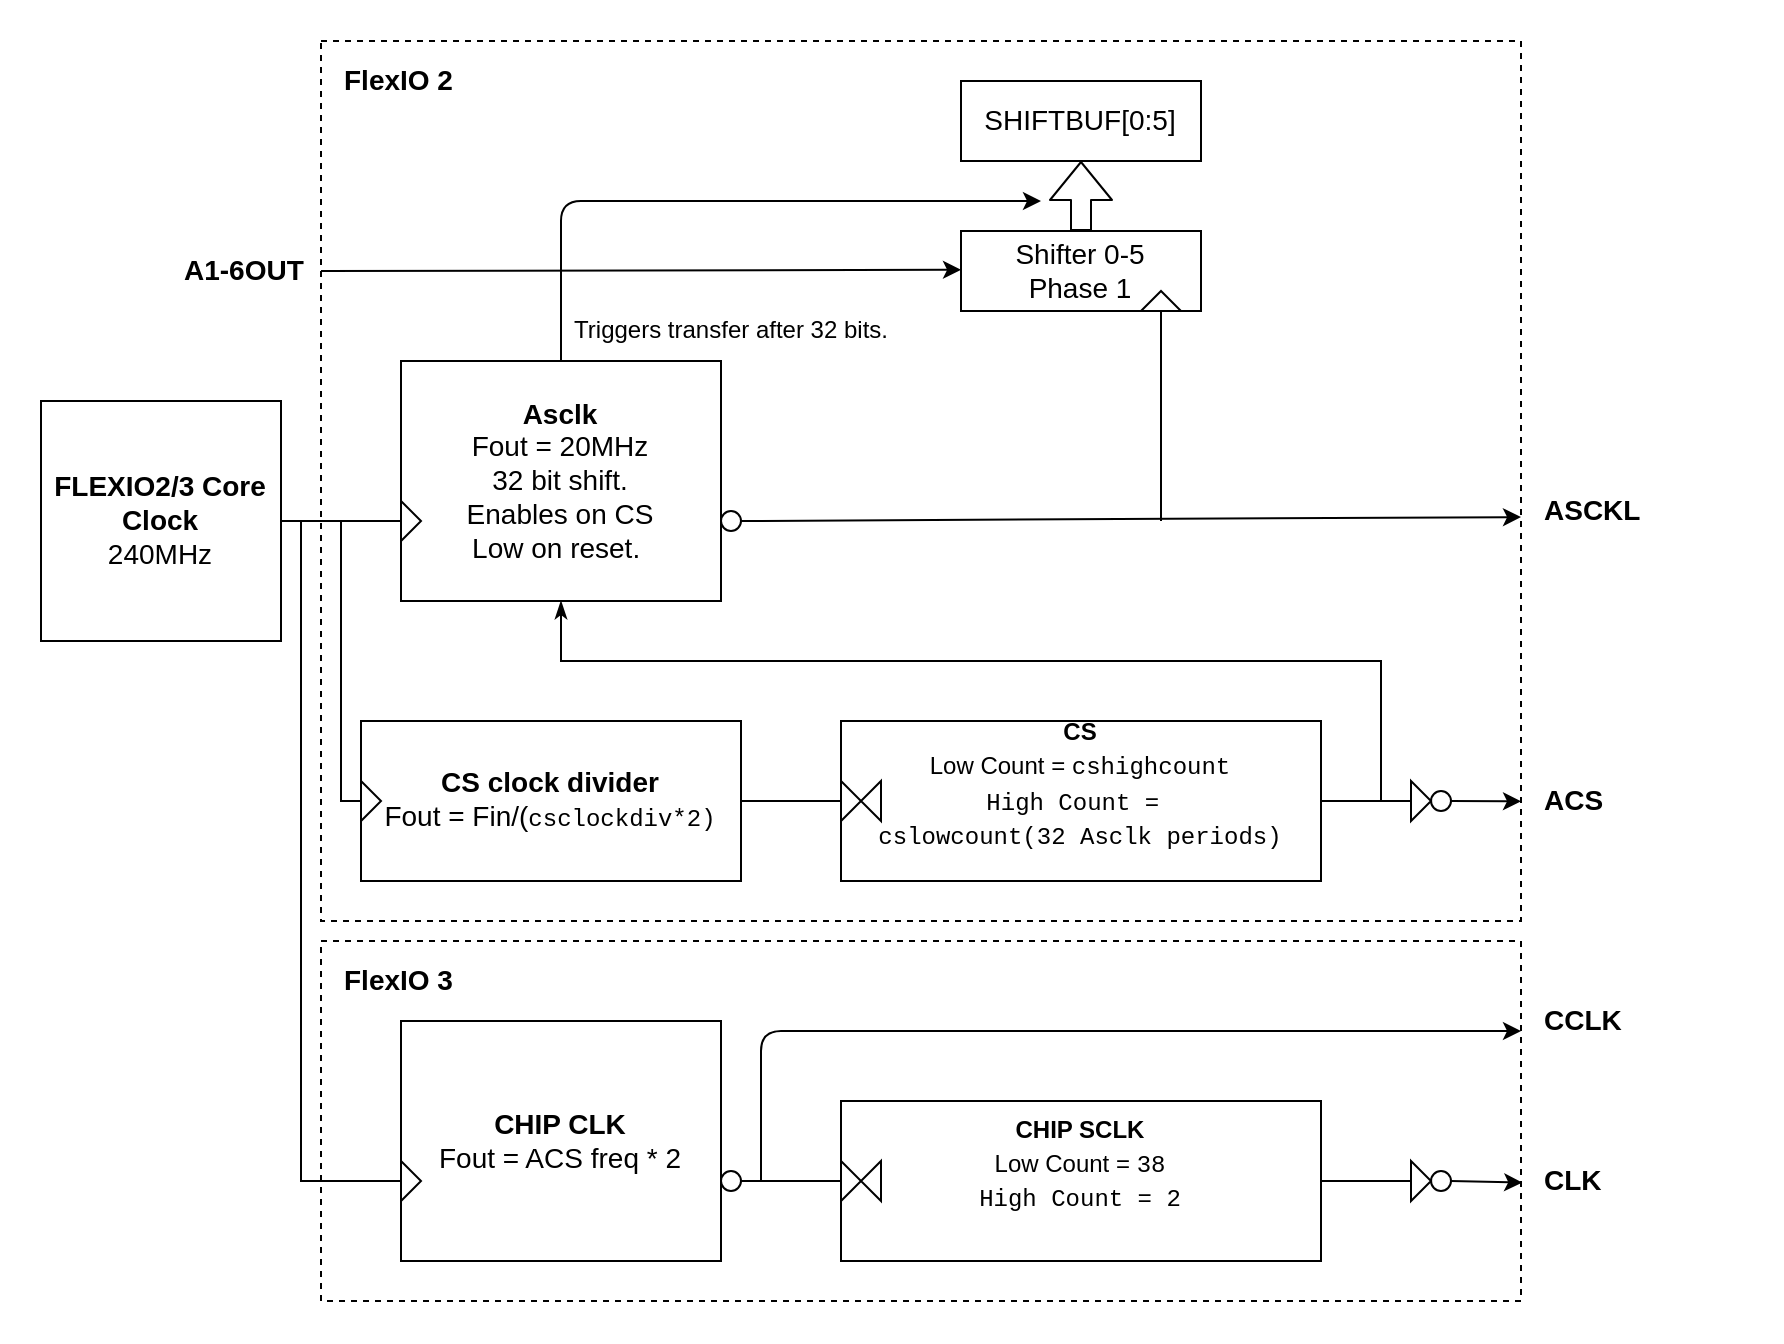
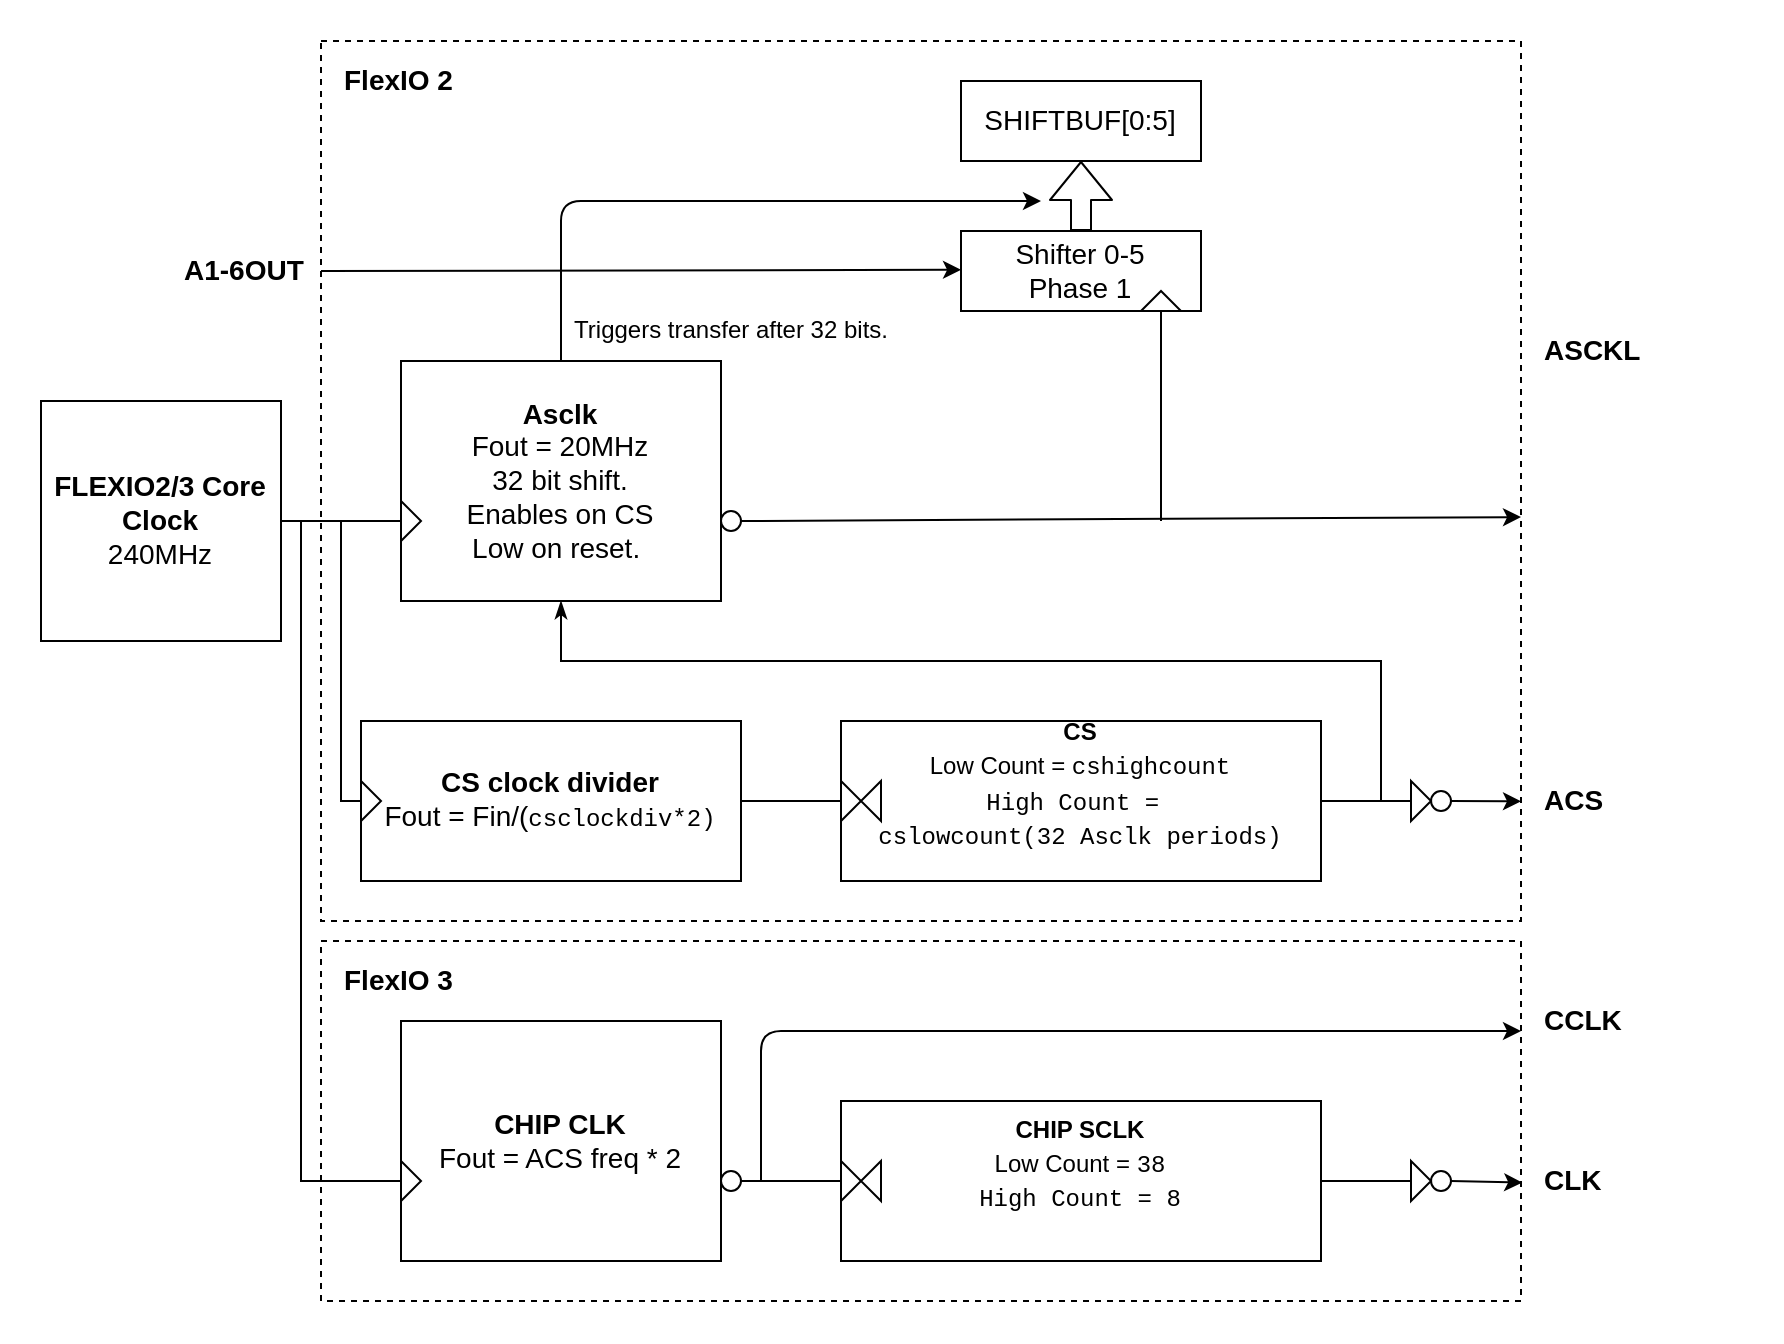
(1641, 511) -> (1641, 351)
(1081, 1181) -> (1081, 1181)
